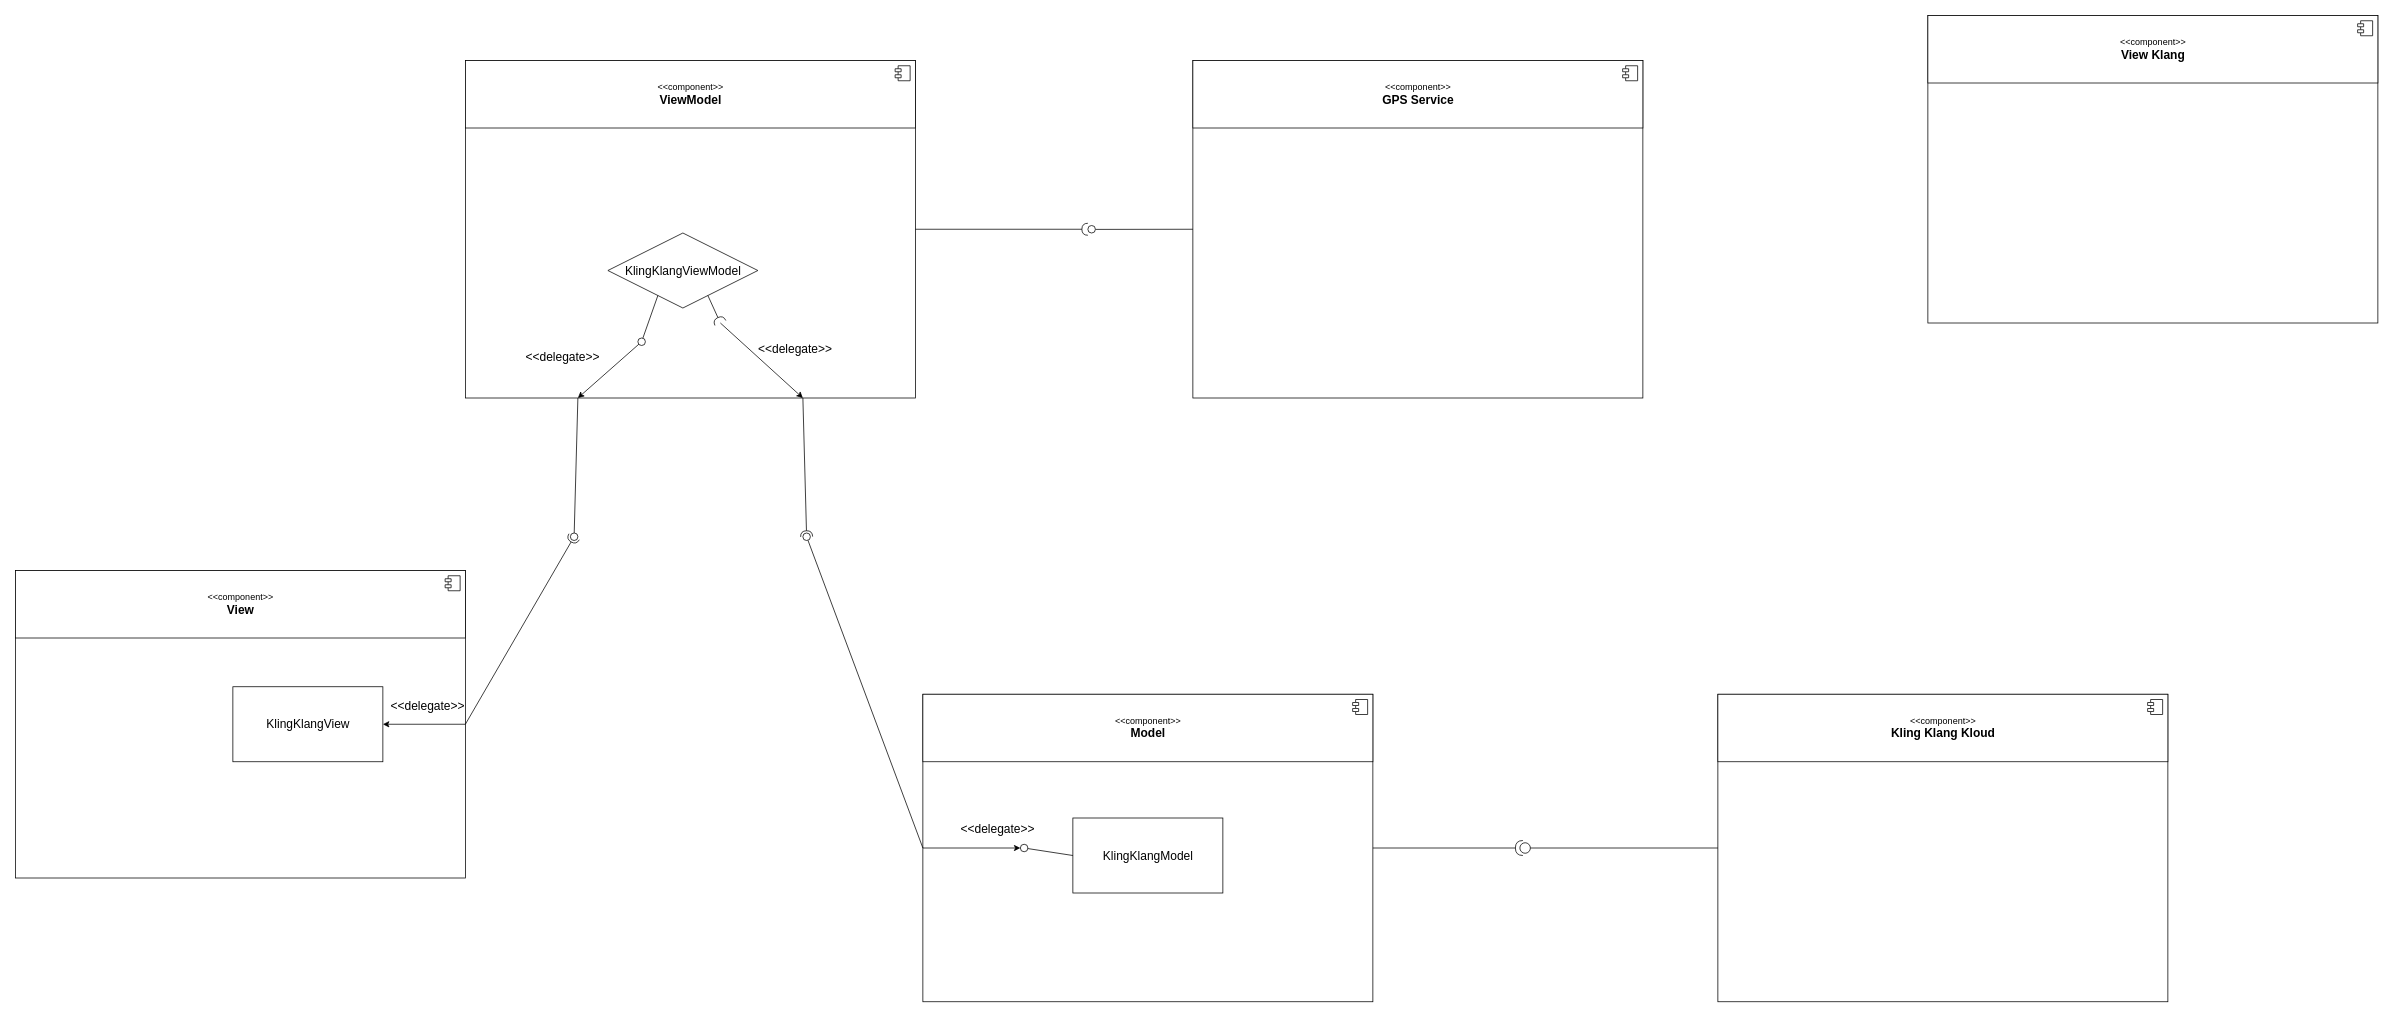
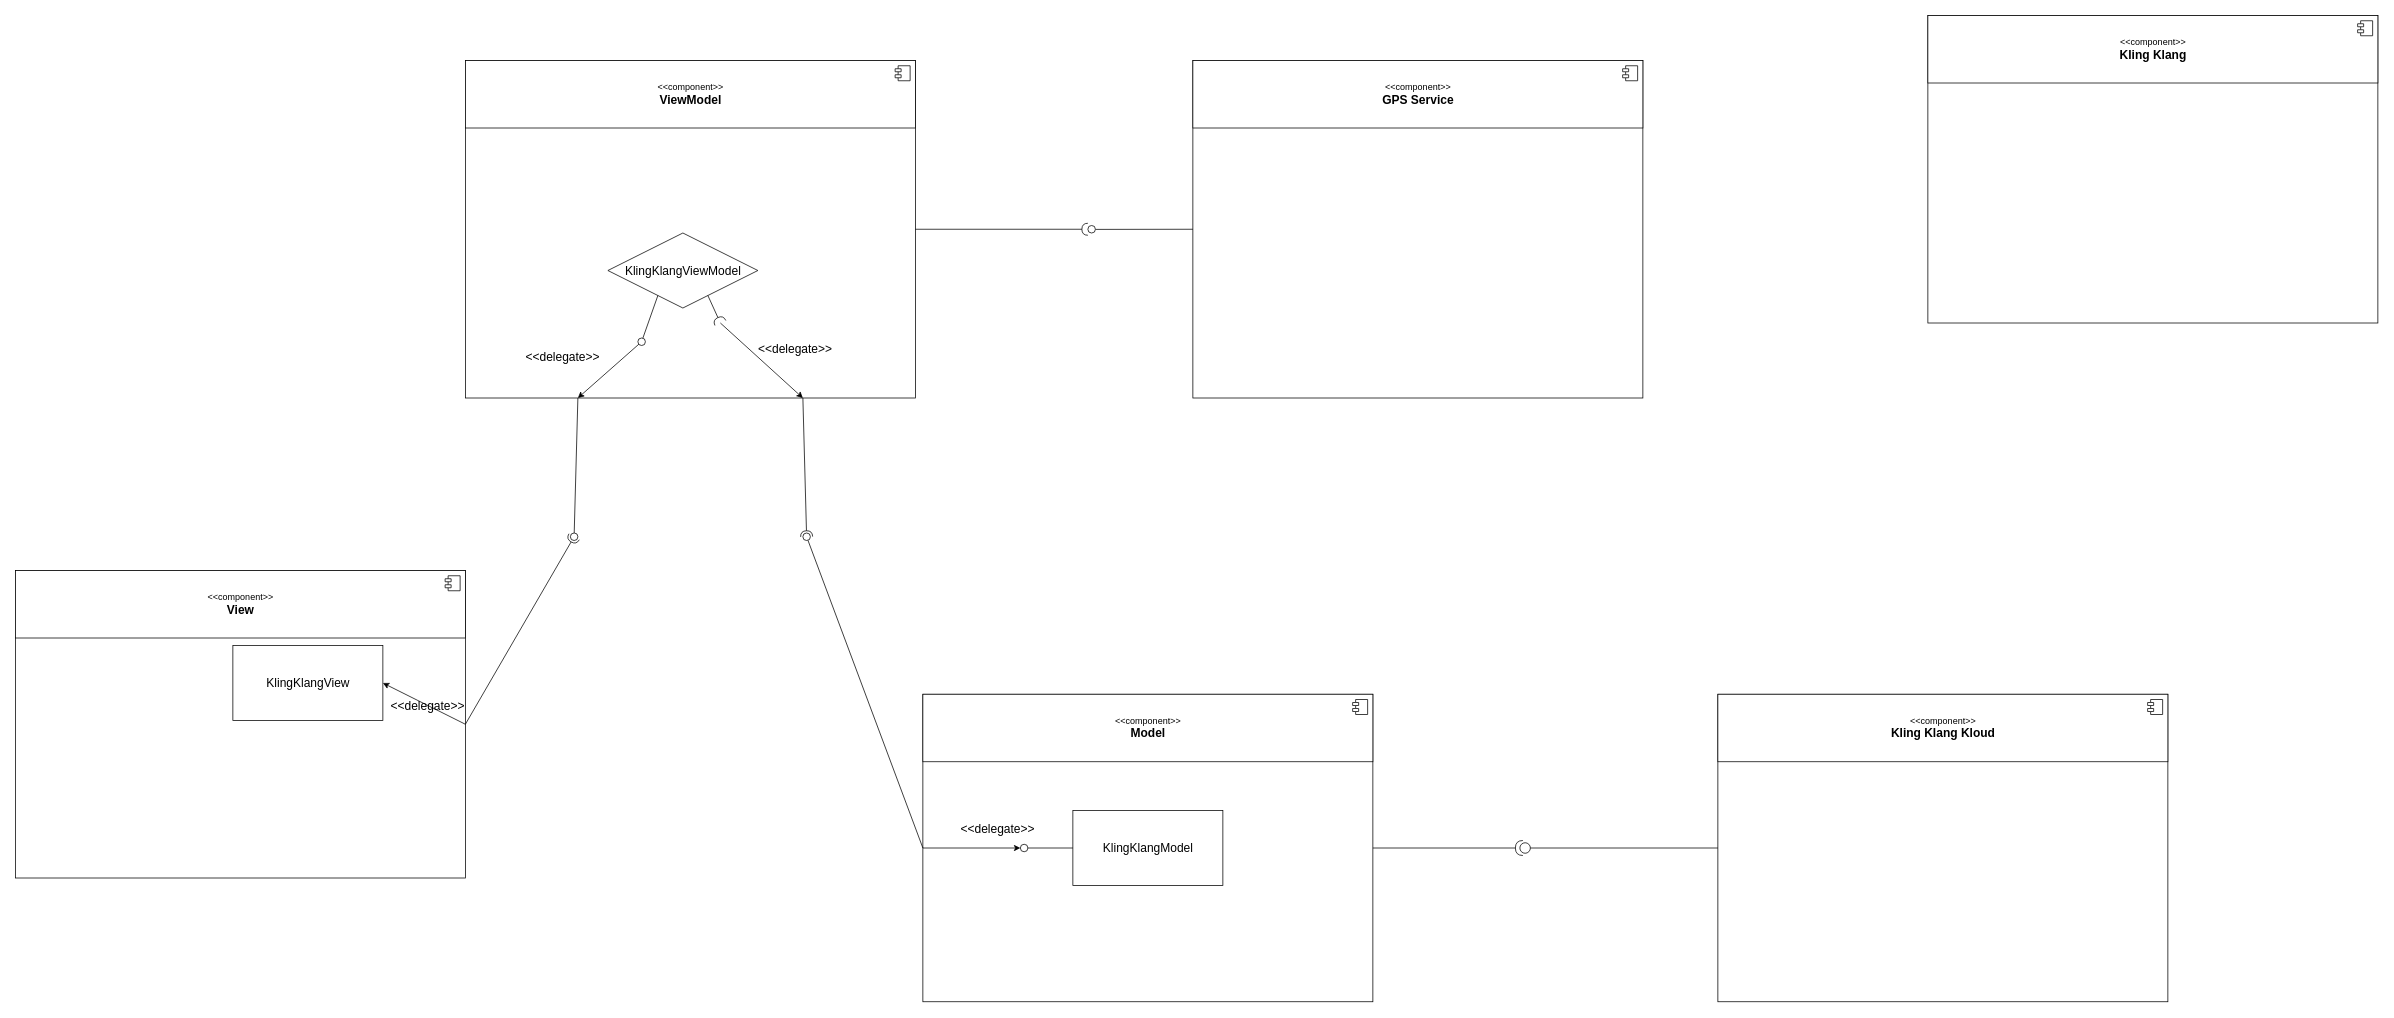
(2153, 49) -> (2153, 49)
(308, 724) -> (308, 683)
(1148, 855) -> (1148, 848)
